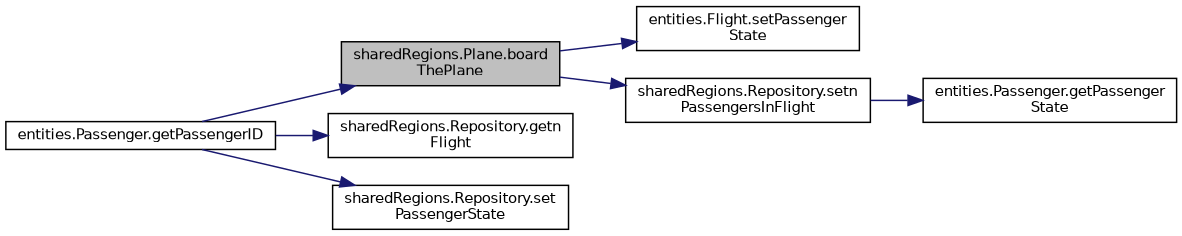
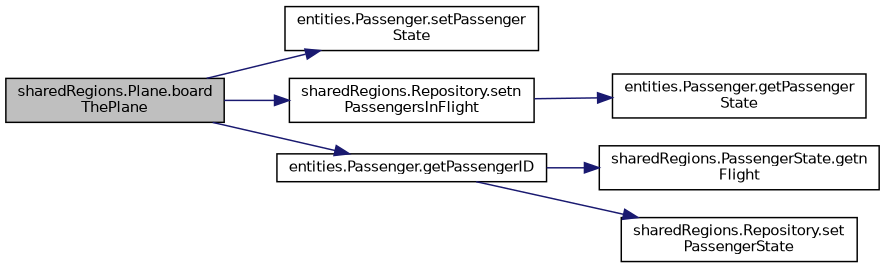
(748, 29) -> (412, 29)
(271, 105) -> (274, 136)
(451, 136) -> (739, 168)
